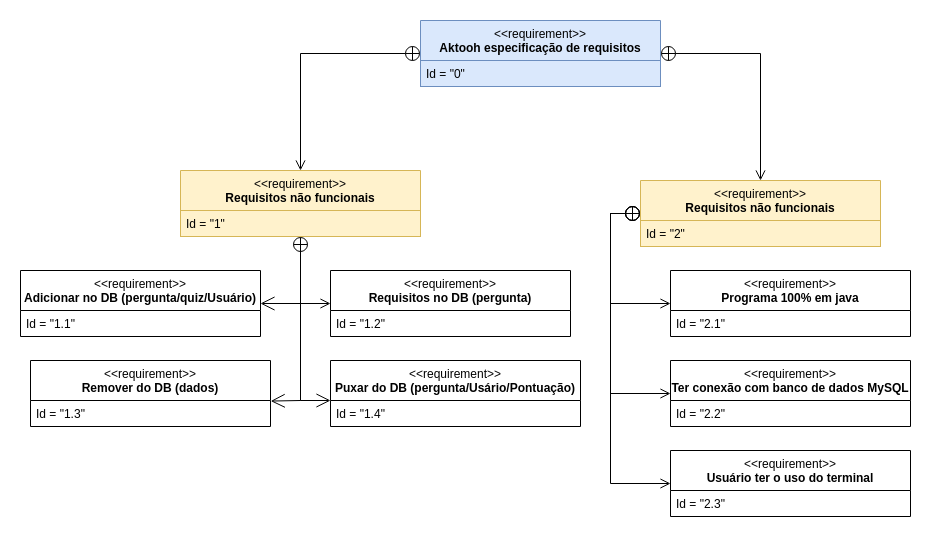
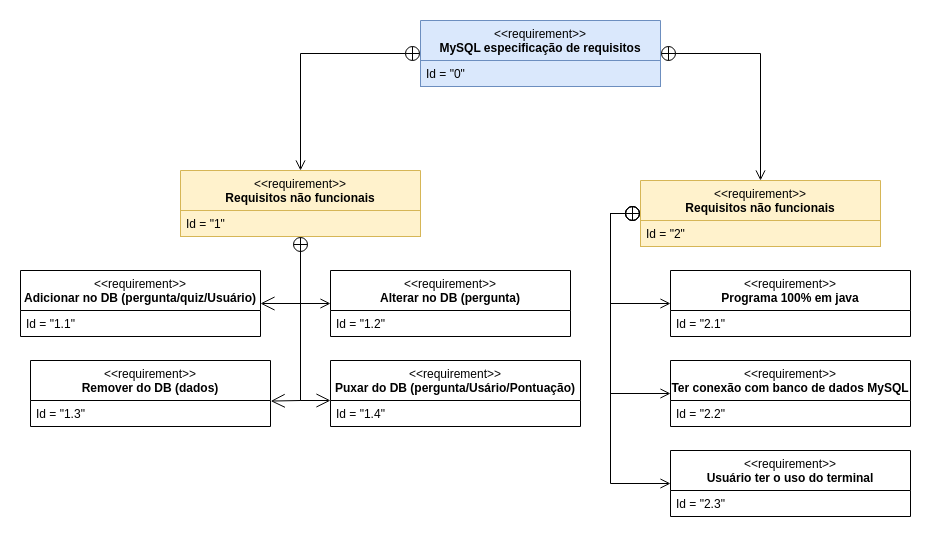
(541, 42) -> (541, 42)
(451, 292) -> (451, 292)
